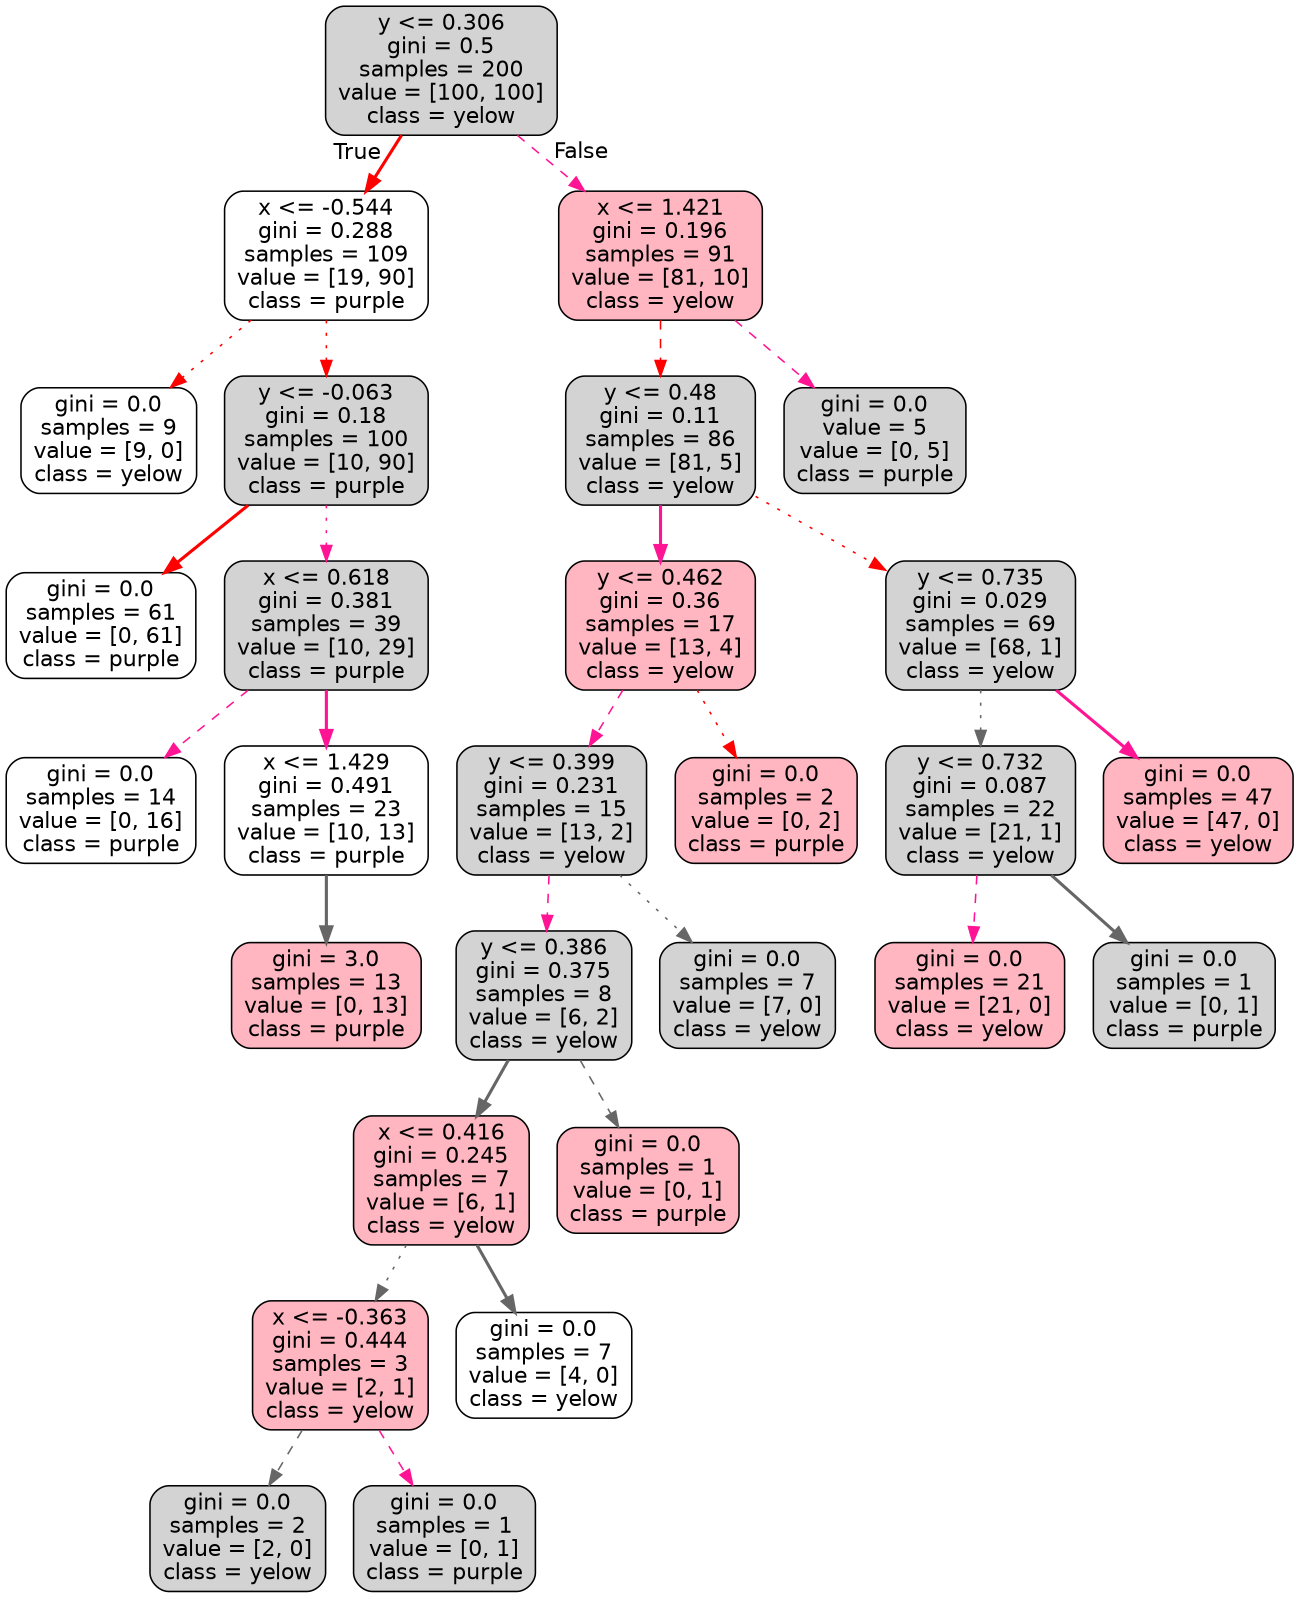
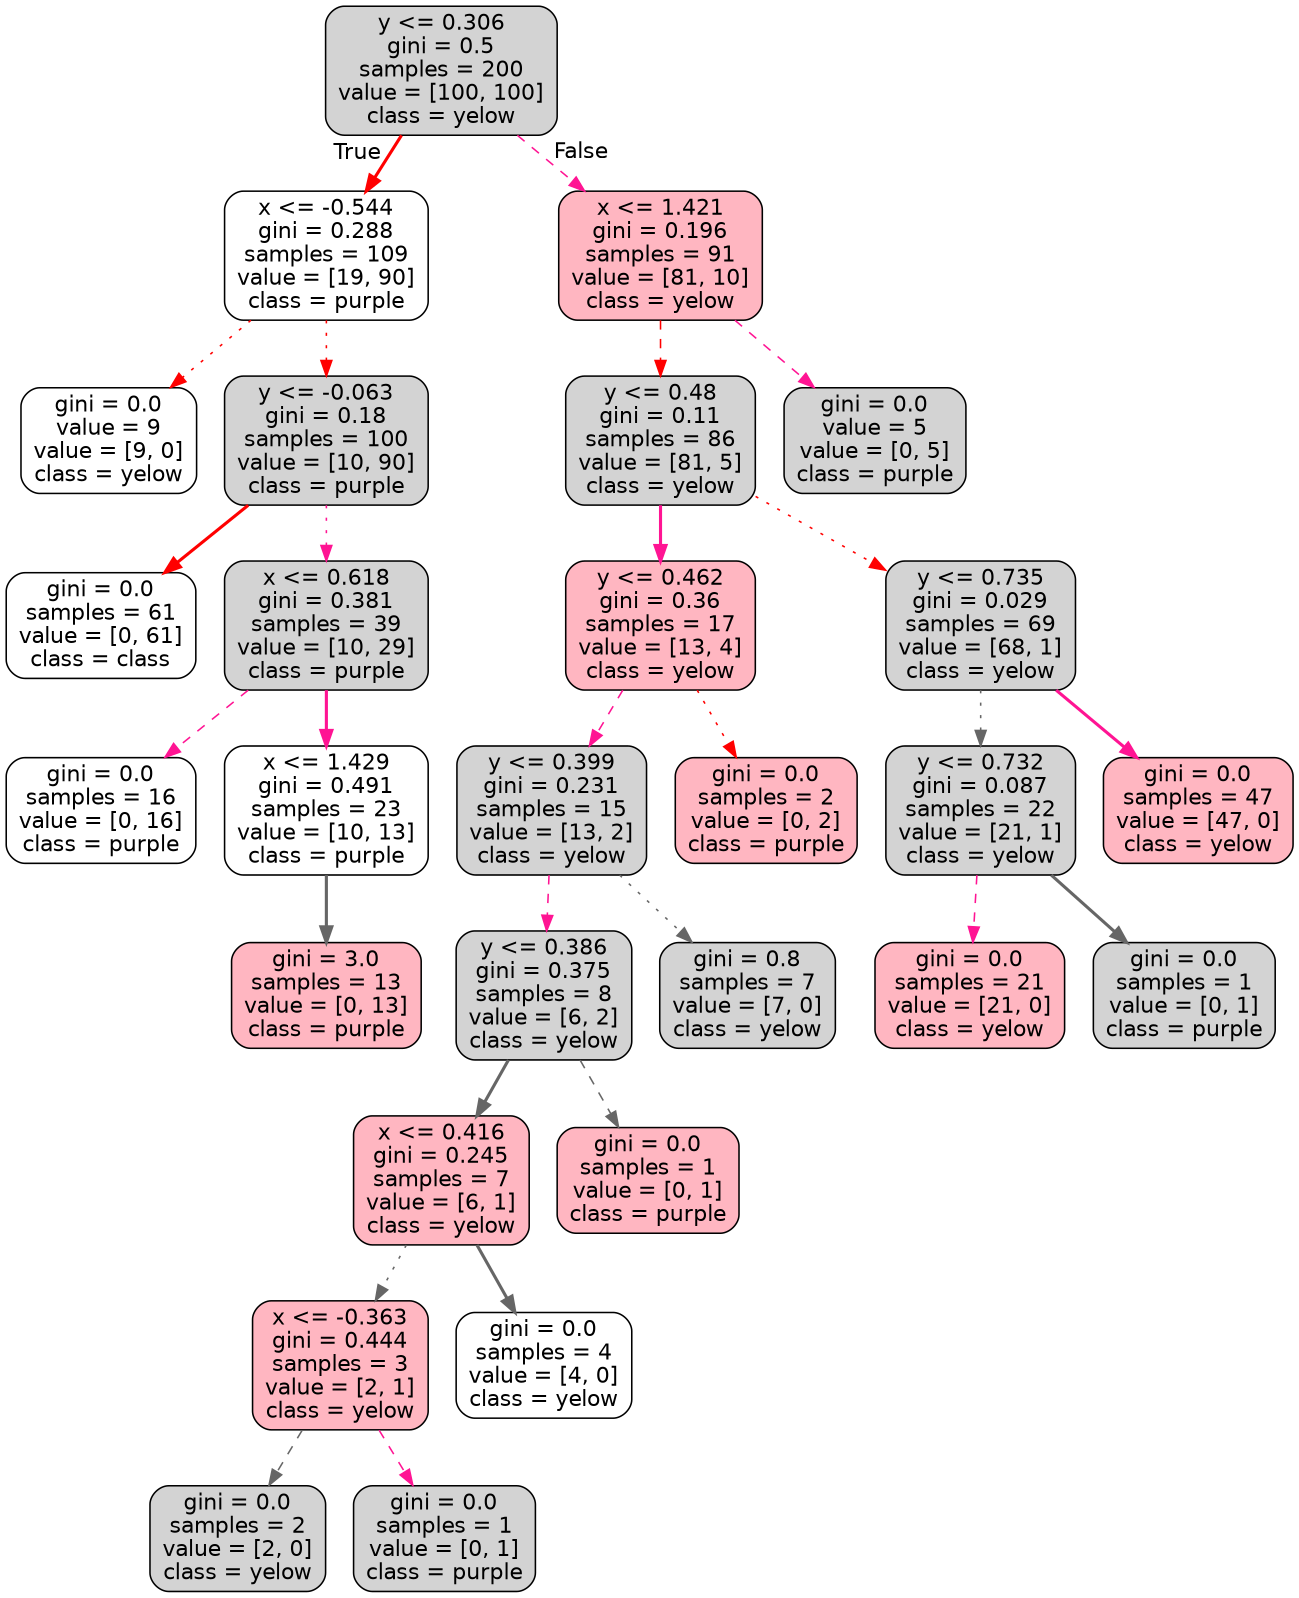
(109, 441) -> (109, 441)
(101, 626) -> (101, 626)
(101, 810) -> (101, 810)
(748, 995) -> (748, 995)
(544, 1365) -> (544, 1365)
